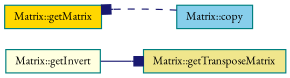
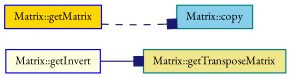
(145, 9) -> (133, 25)
(53, 17) -> (53, 17)
(53, 61) -> (53, 61)
